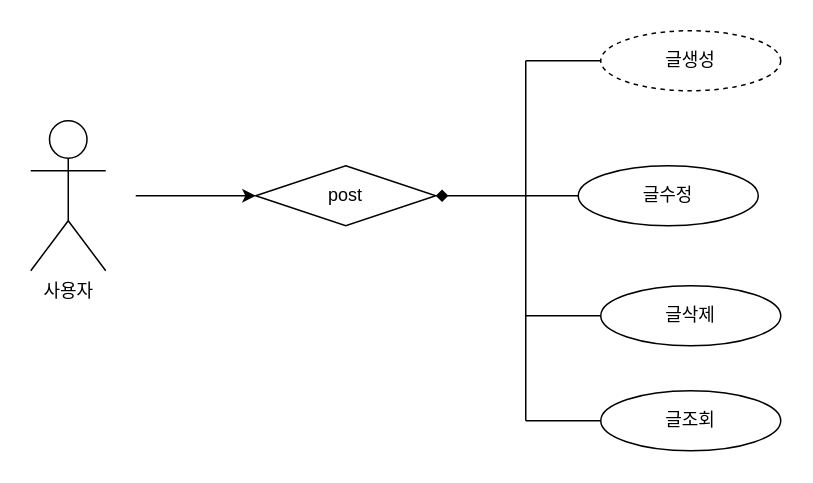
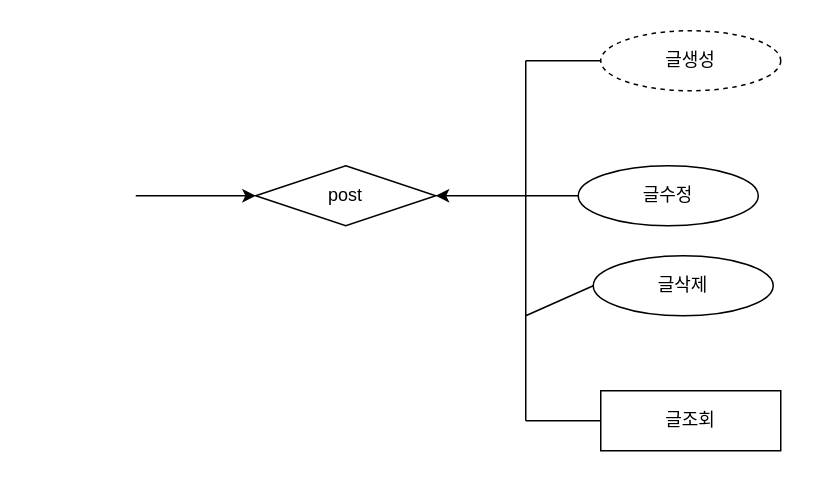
(68, 196) -> none
(448, 196) -> (447, 196)
(691, 316) -> (683, 286)
(691, 421) -> (691, 421)
